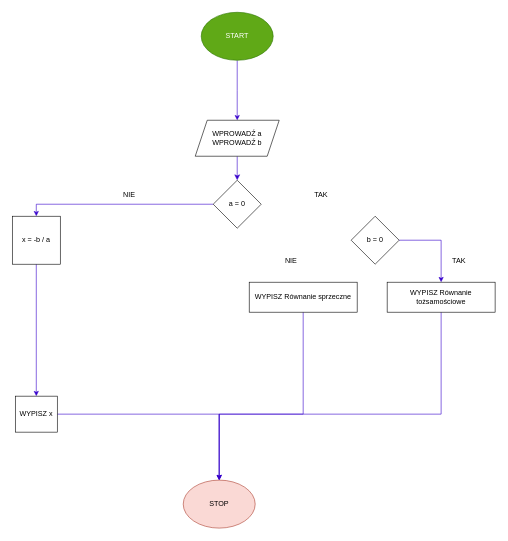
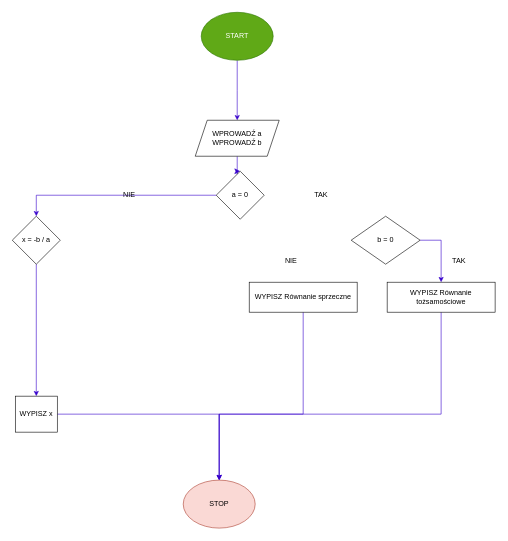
(237, 204) -> (240, 195)
(36, 240) -> (36, 240)
(375, 240) -> (386, 240)
